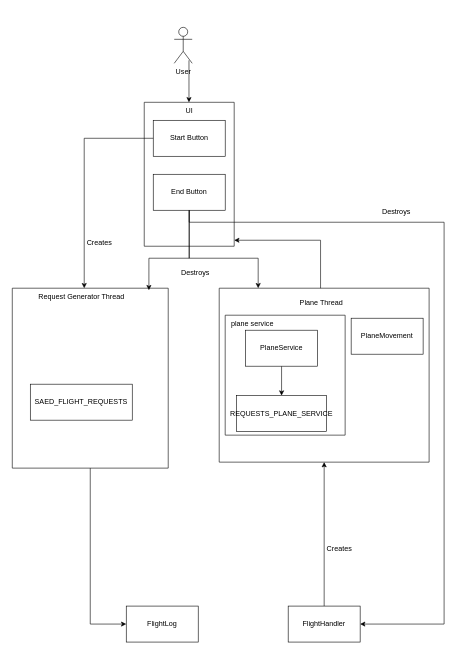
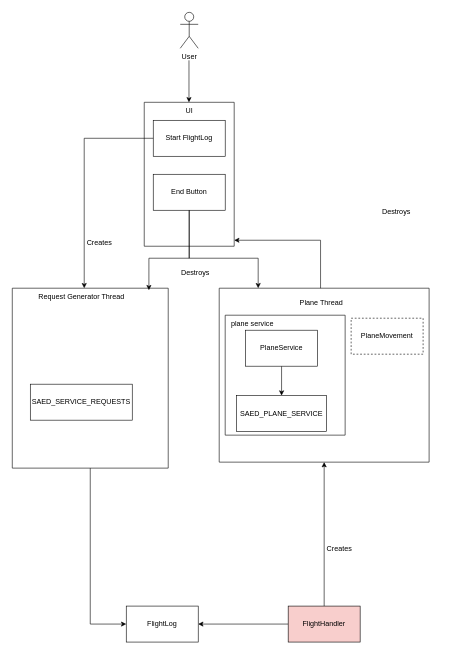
(183, 45) -> (189, 30)
(189, 138) -> (189, 138)
(443, 222) -> none
(387, 336) -> (387, 336)
(81, 402) -> (81, 402)
(282, 414) -> (282, 414)
none -> (203, 624)
(324, 624) -> (324, 624)
